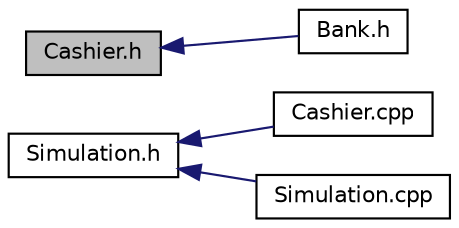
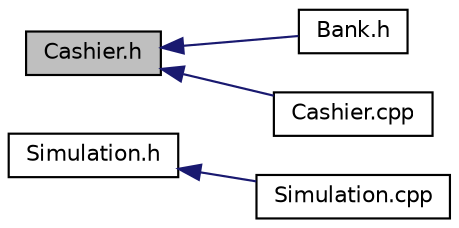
(237, 133) -> (228, 85)
